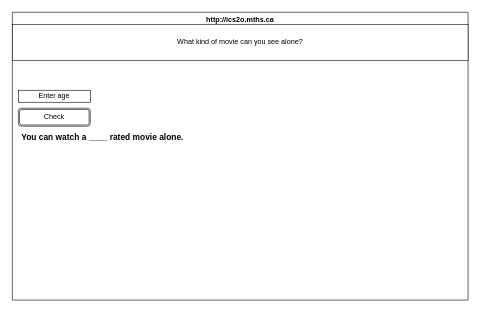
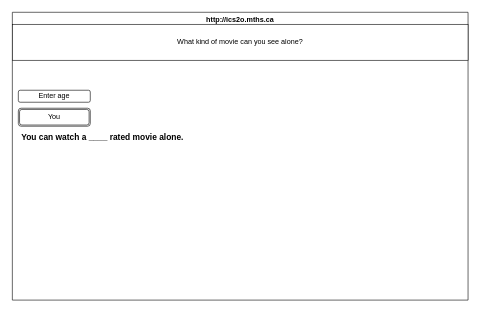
(54, 96) -> (54, 96)
(54, 117) -> (54, 117)
